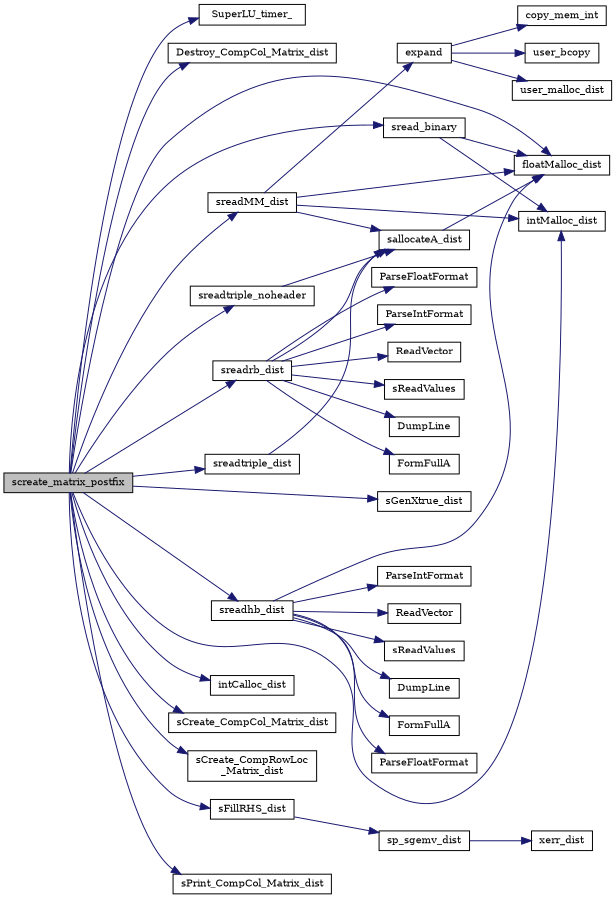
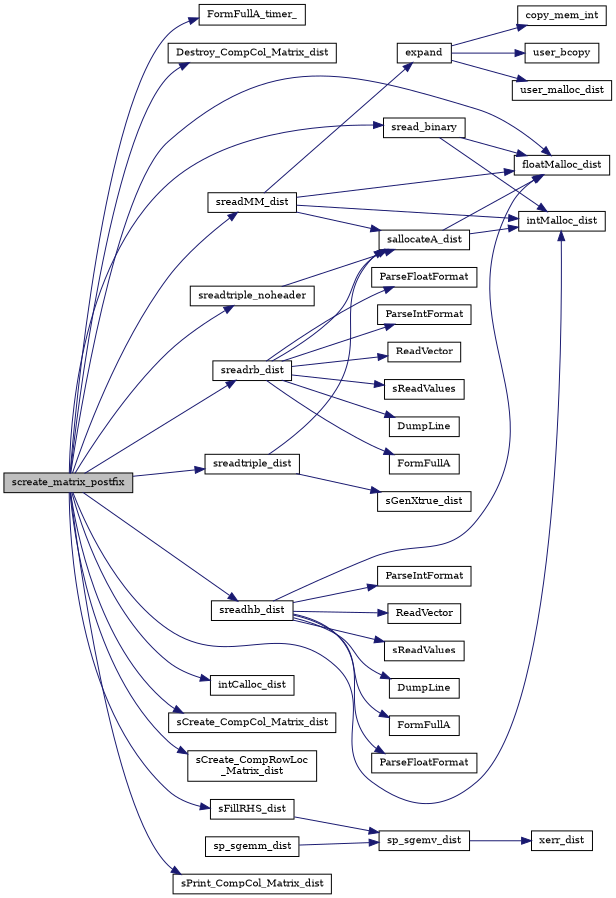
(252, 15) -> (252, 15)
none -> (489, 231)
(250, 492) -> (334, 482)
none -> (252, 847)
